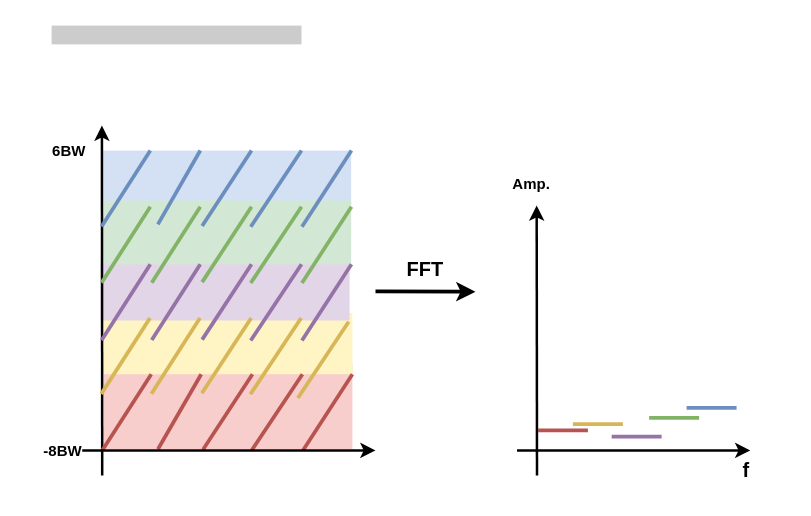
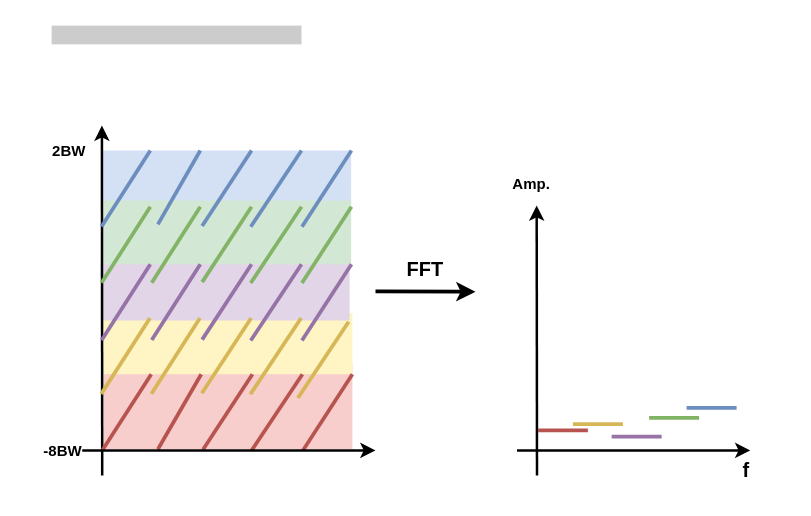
(69, 152) -> (69, 152)
